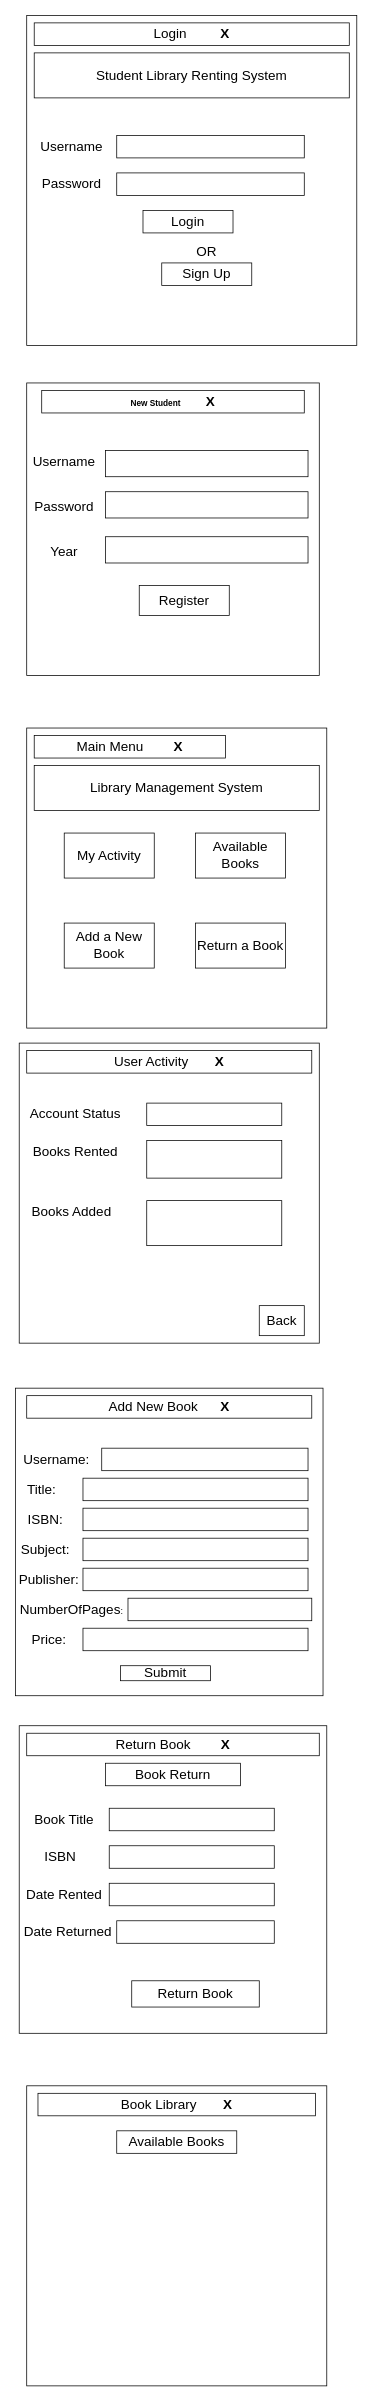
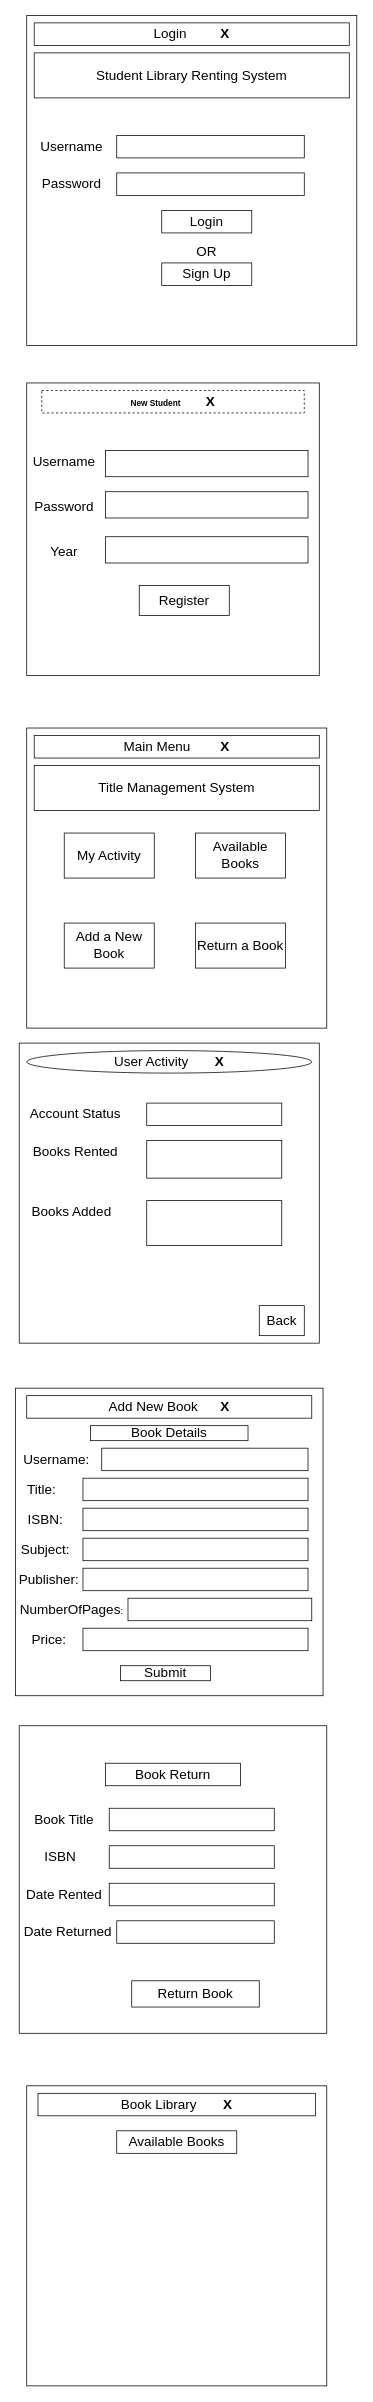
(188, 222) -> (207, 222)
(173, 402) -> (173, 402)
(130, 747) -> (177, 747)
(177, 788) -> (177, 788)
(169, 1062) -> (169, 1062)
none -> (169, 1433)
(173, 1744) -> none
